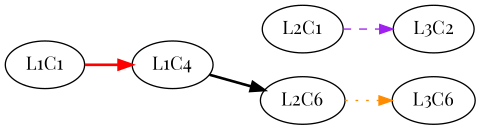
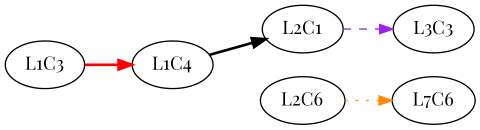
(434, 29) -> (434, 29)
(45, 65) -> (45, 65)
(230, 81) -> (231, 49)
(434, 100) -> (434, 100)
